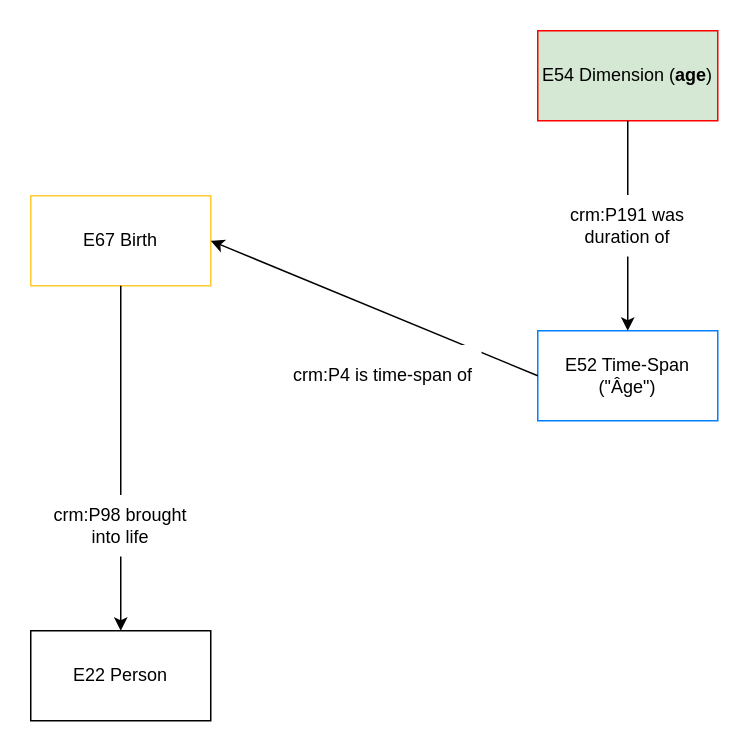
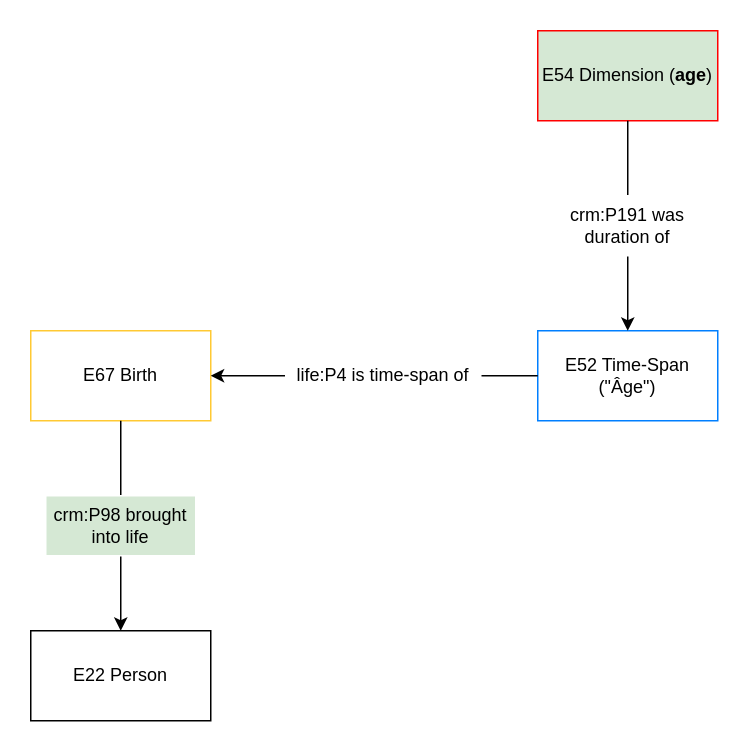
(121, 241) -> (121, 376)
(383, 376) -> (383, 376)
(121, 526) -> (121, 526)
